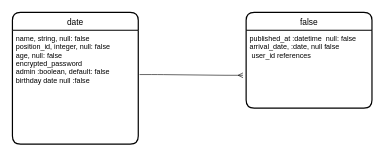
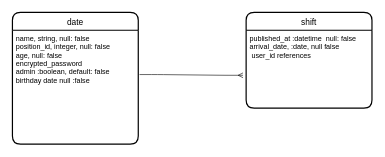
(309, 22) -> (309, 22)
